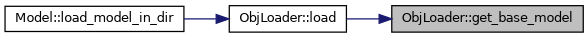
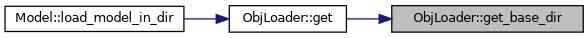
(288, 19) -> (288, 19)
(488, 19) -> (488, 19)
